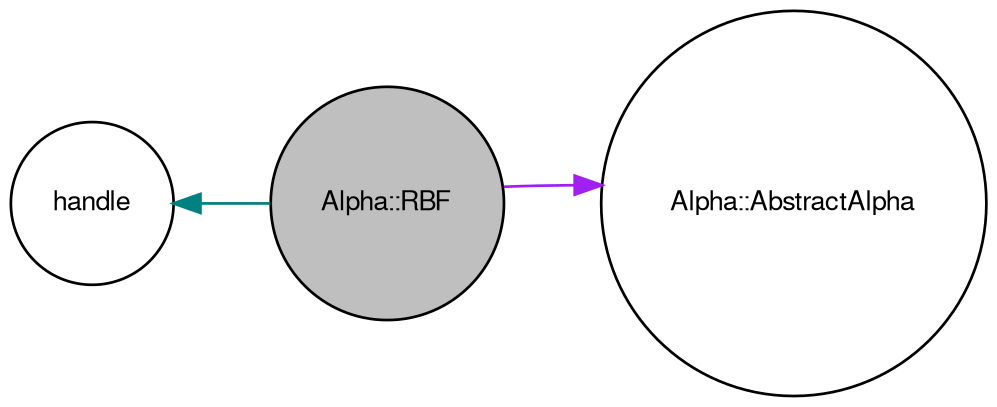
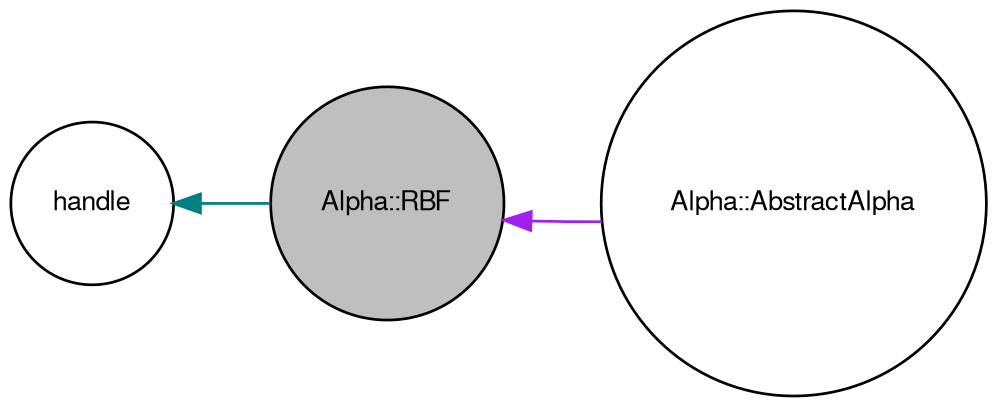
(539, 186) -> (566, 222)
